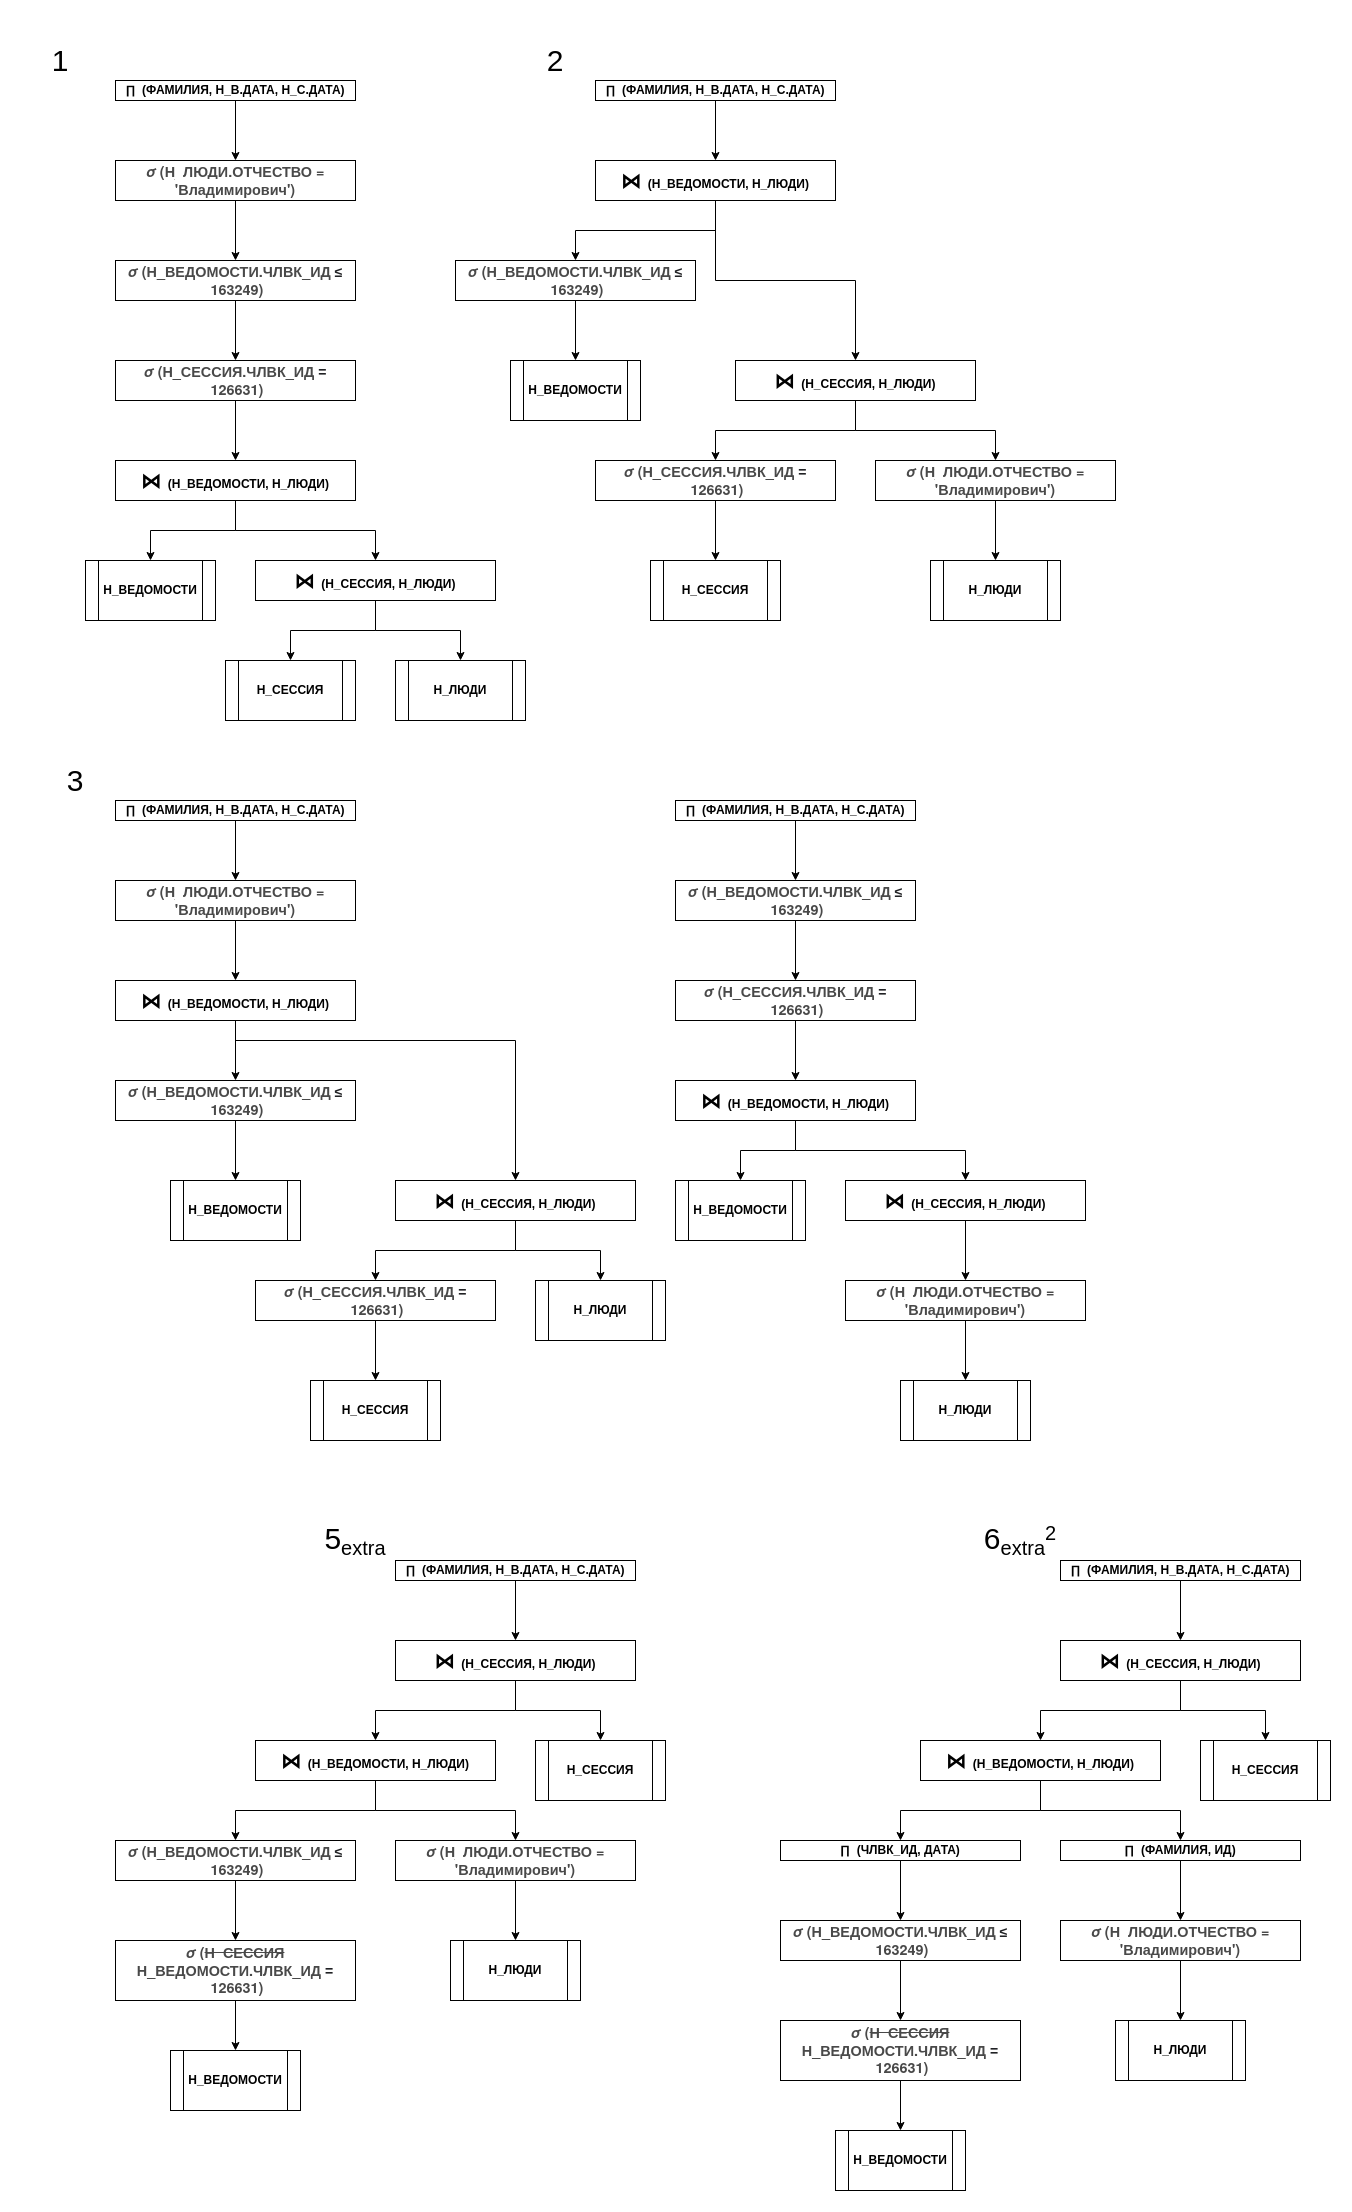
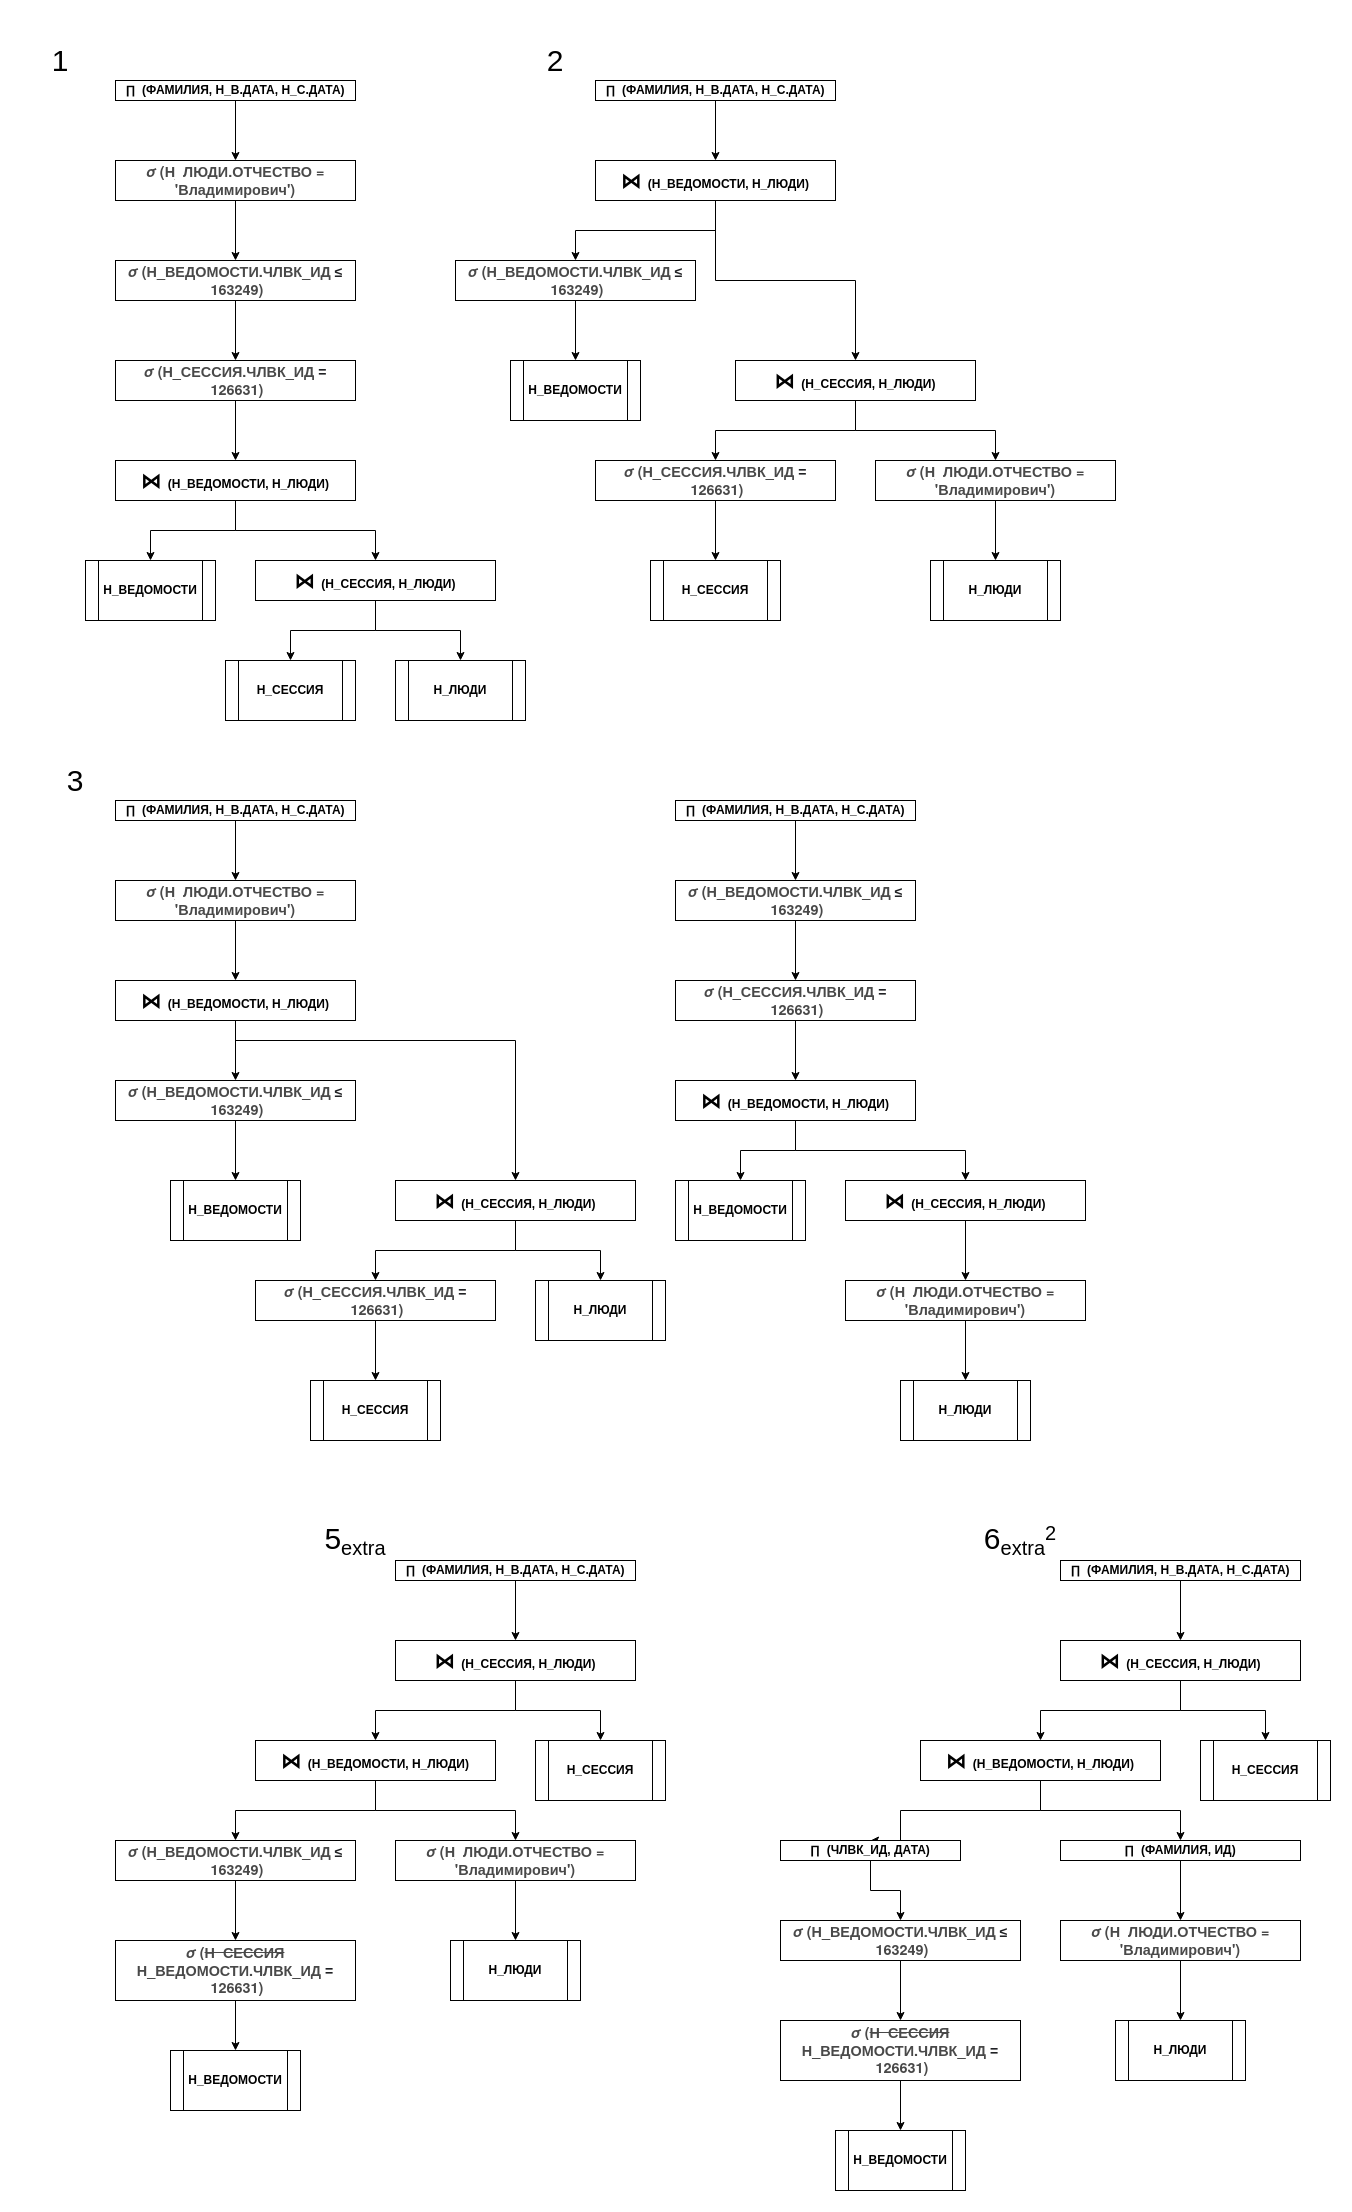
(901, 1851) -> (871, 1851)
